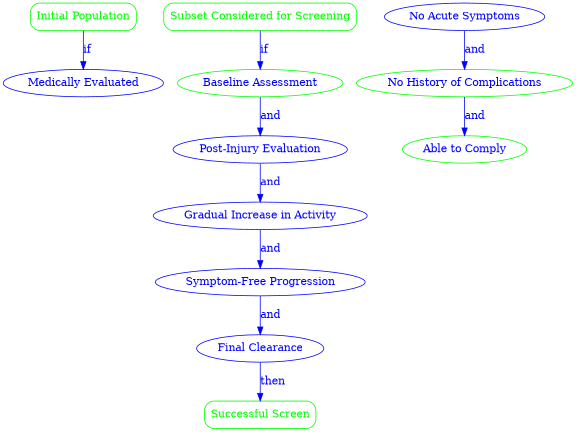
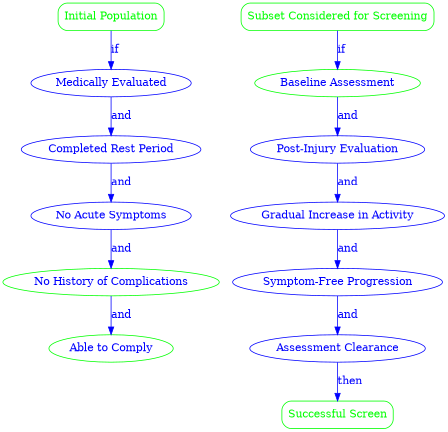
none -> (111, 149)
(260, 348) -> (338, 348)
